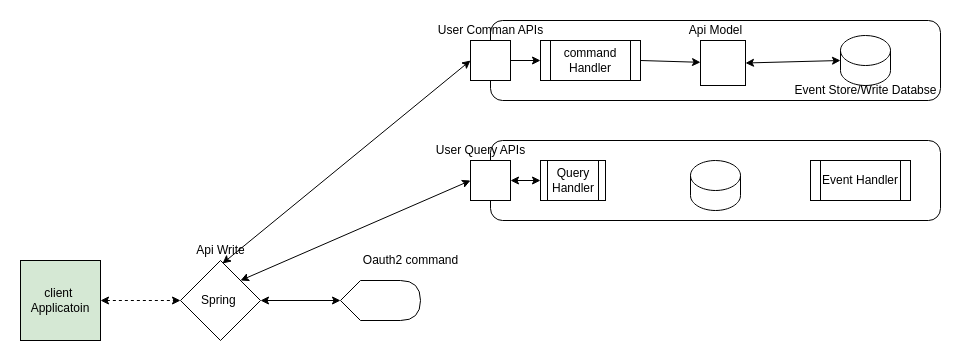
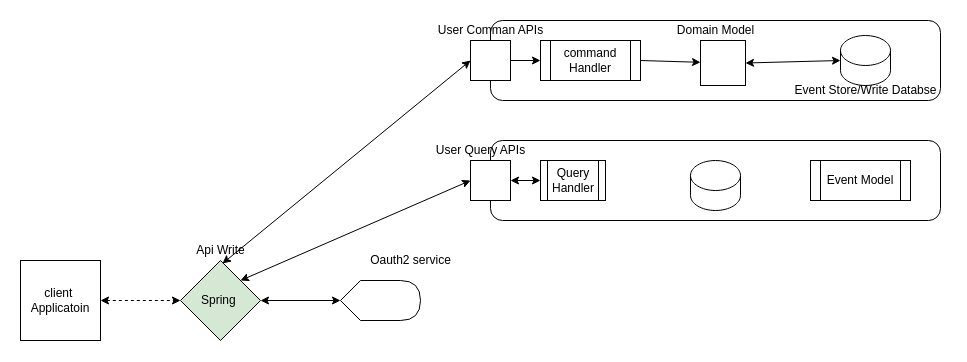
(716, 31) -> (716, 31)
(861, 181) -> (861, 181)
(411, 261) -> (411, 261)
(61, 301) -> (61, 301)
(221, 301) -> (221, 301)
